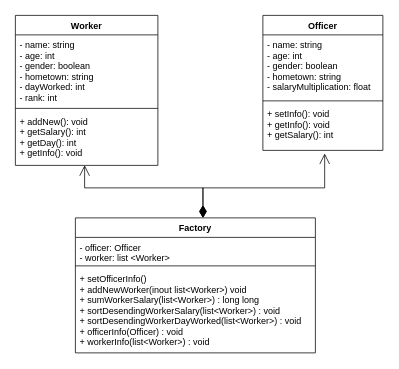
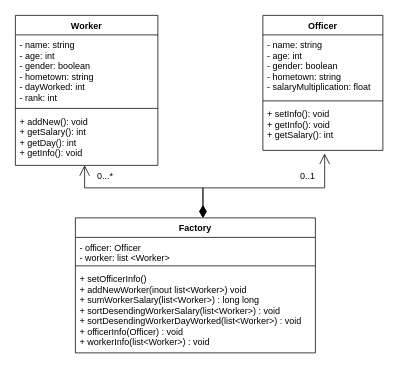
none -> (105, 177)
none -> (308, 177)
